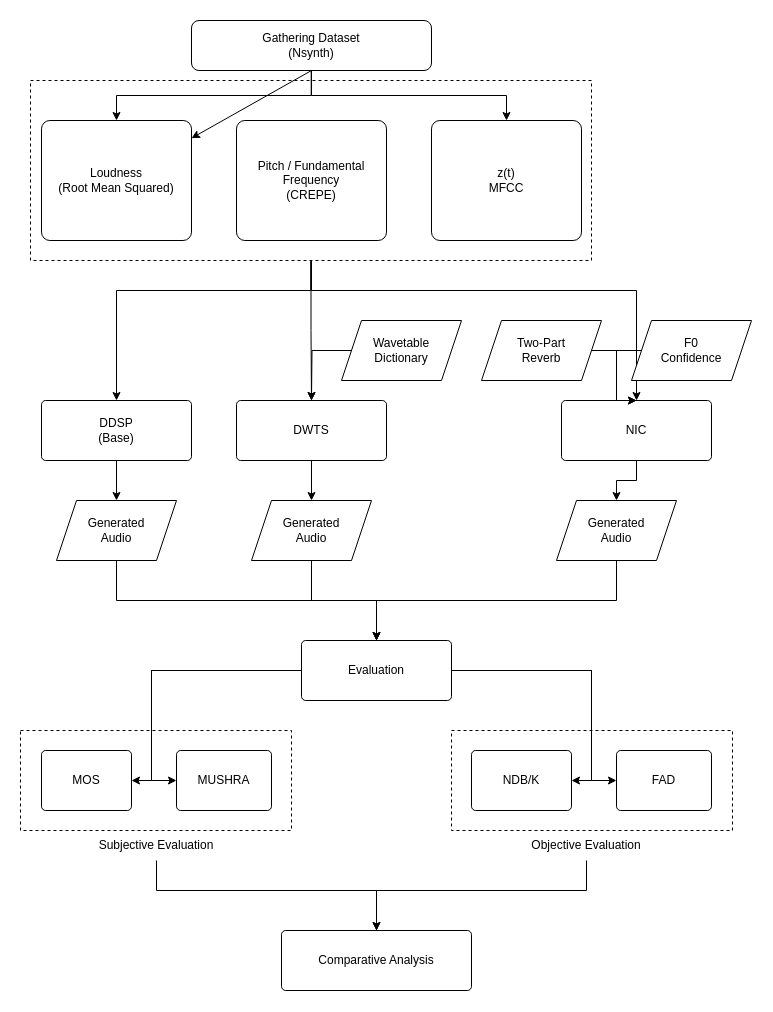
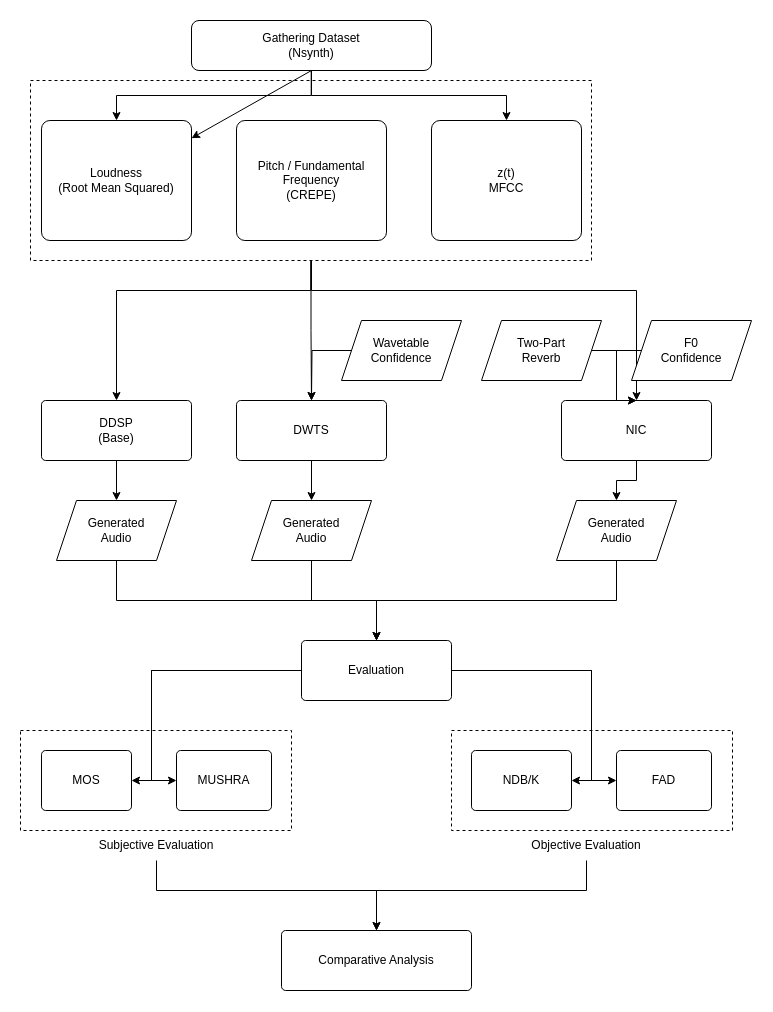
(402, 351) -> (402, 351)
